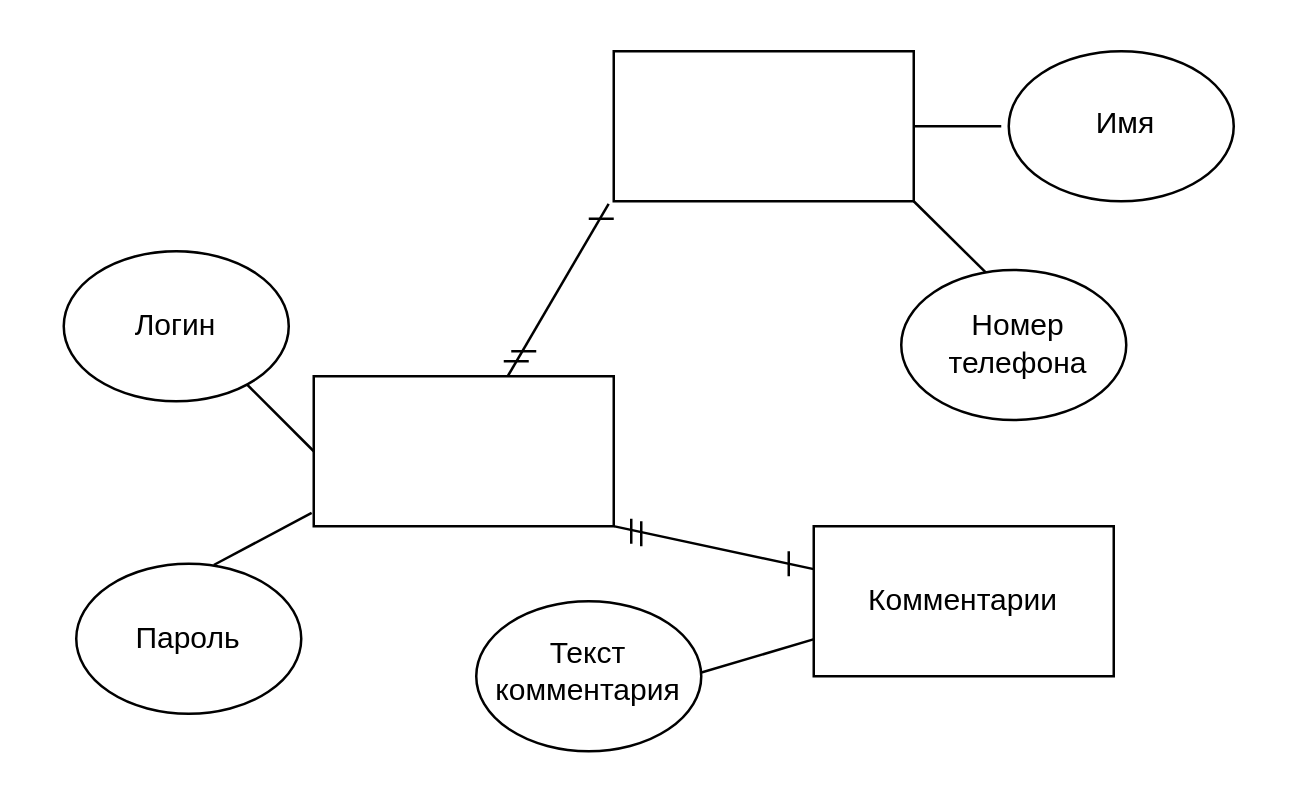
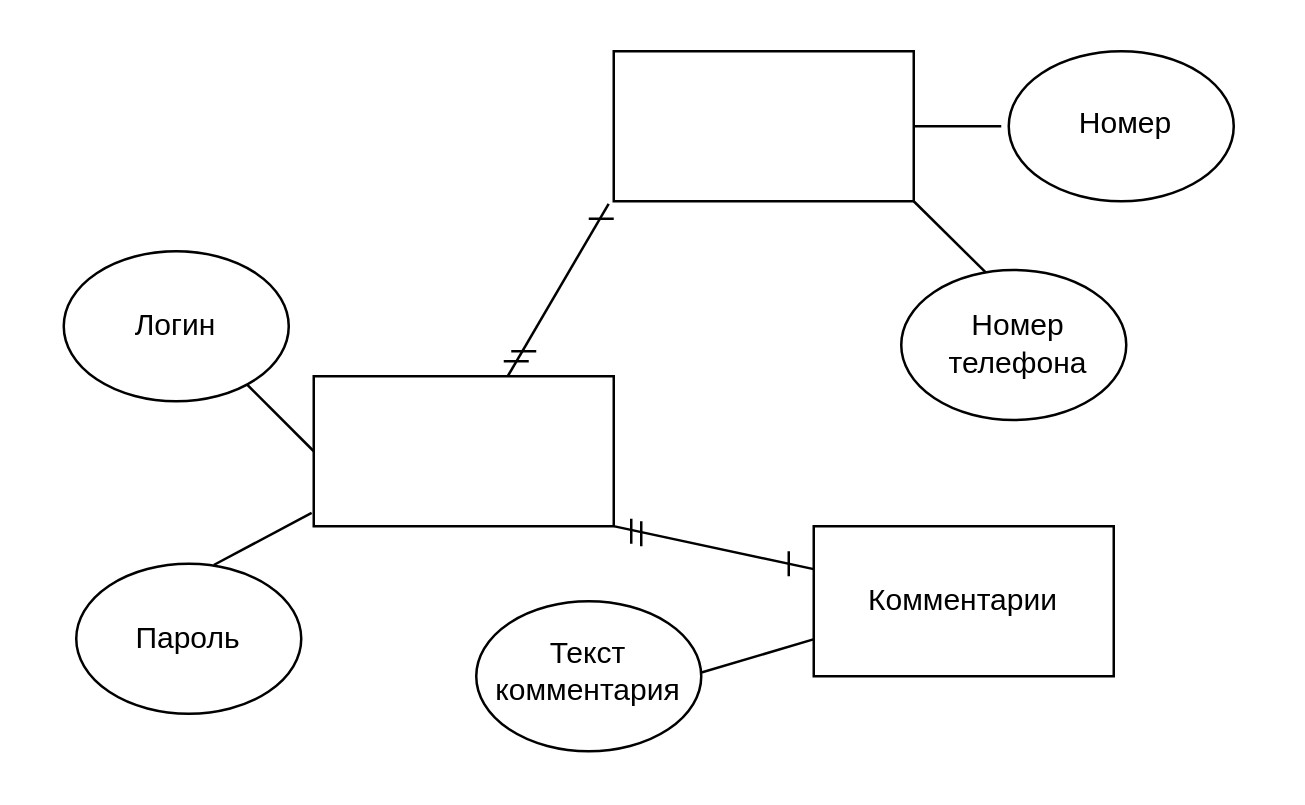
(1126, 124) -> (1126, 124)
